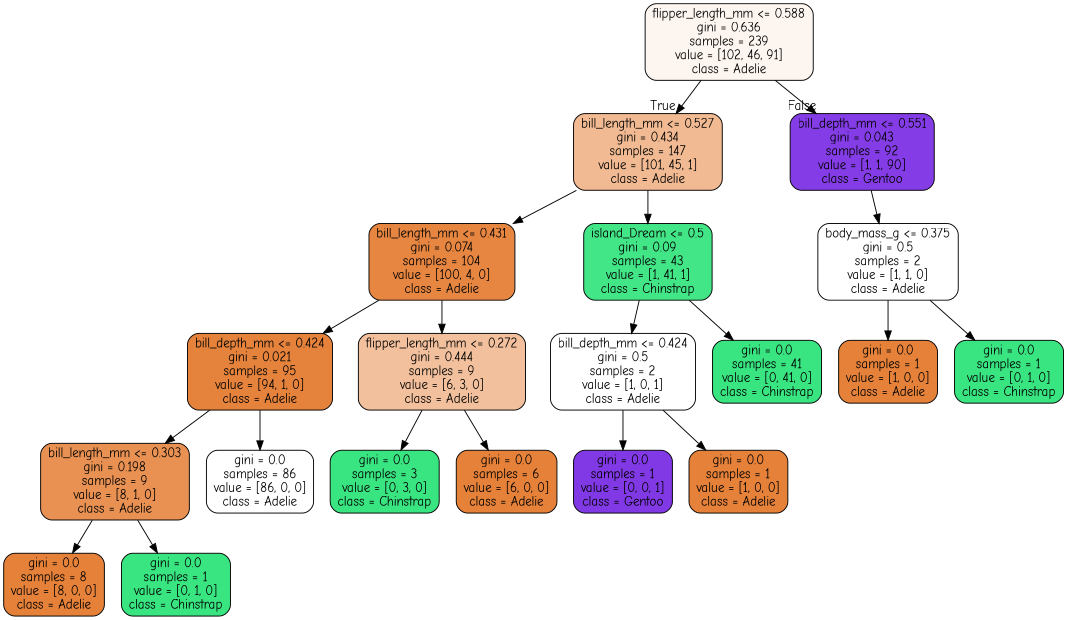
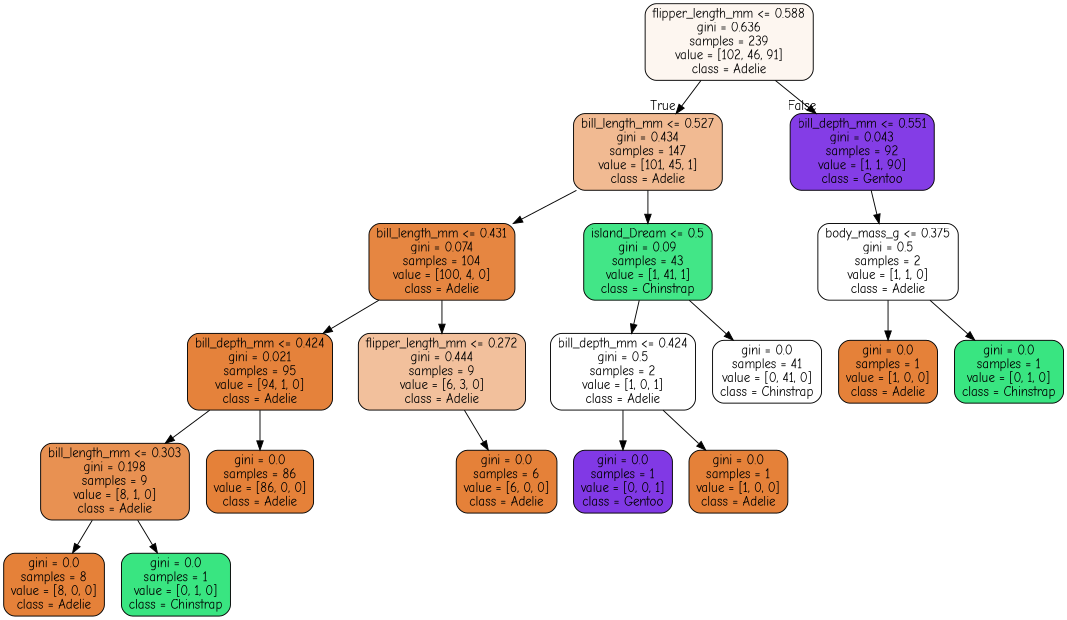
(767, 372) -> (767, 372)
(260, 482) -> (260, 482)
(385, 482) -> none
